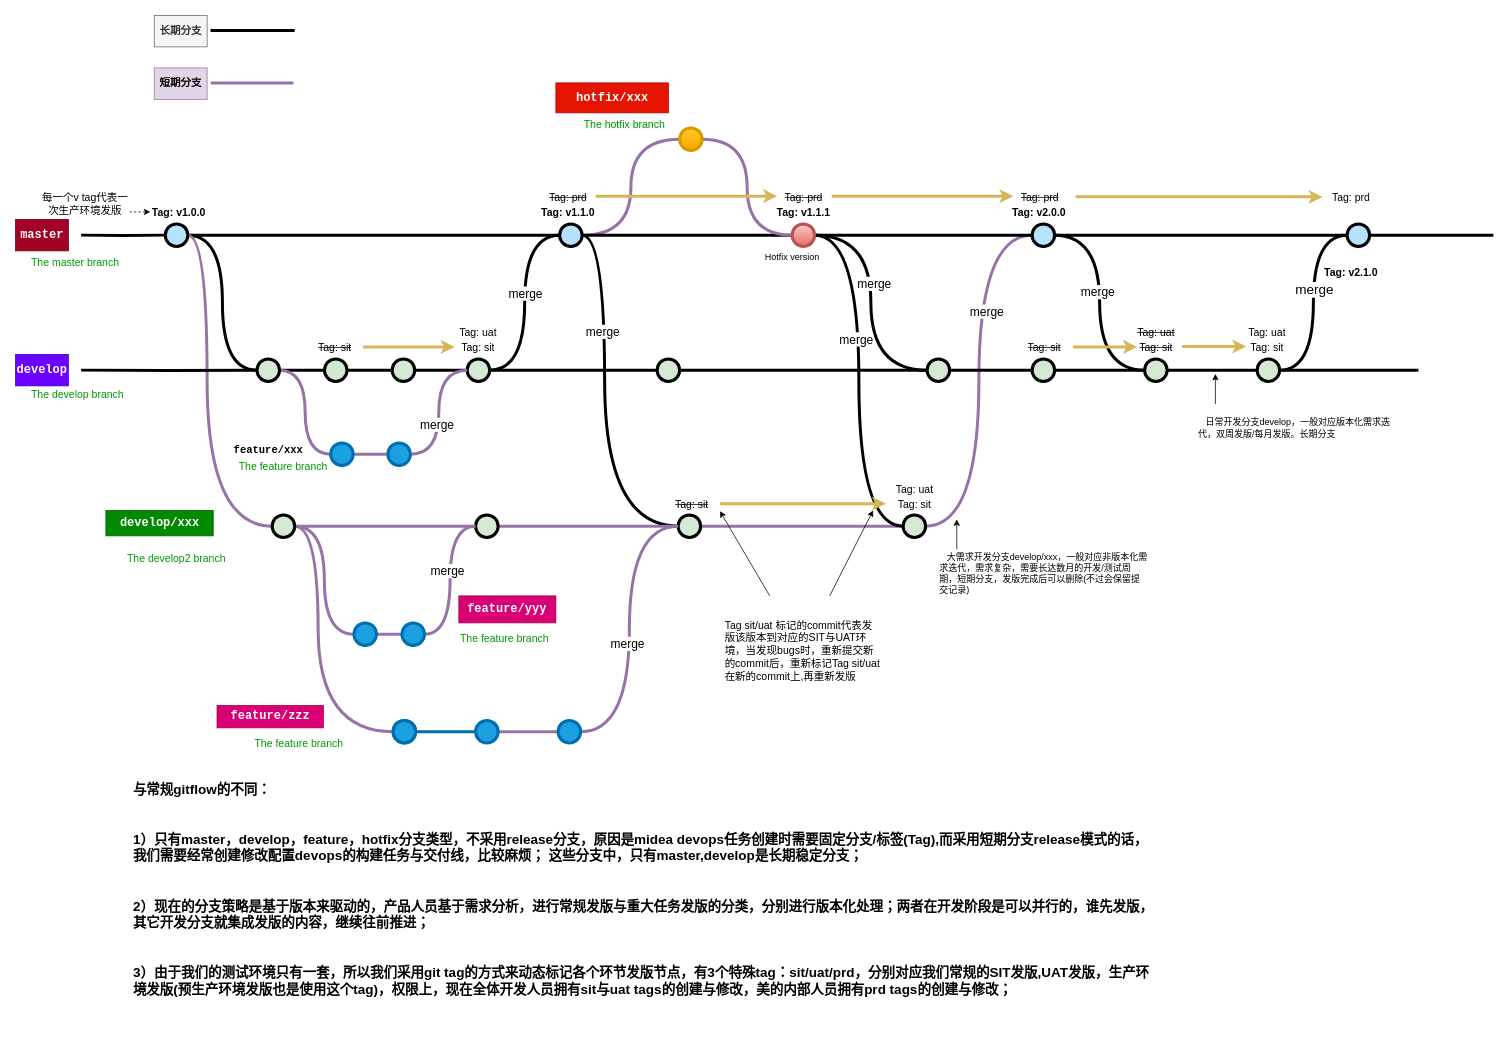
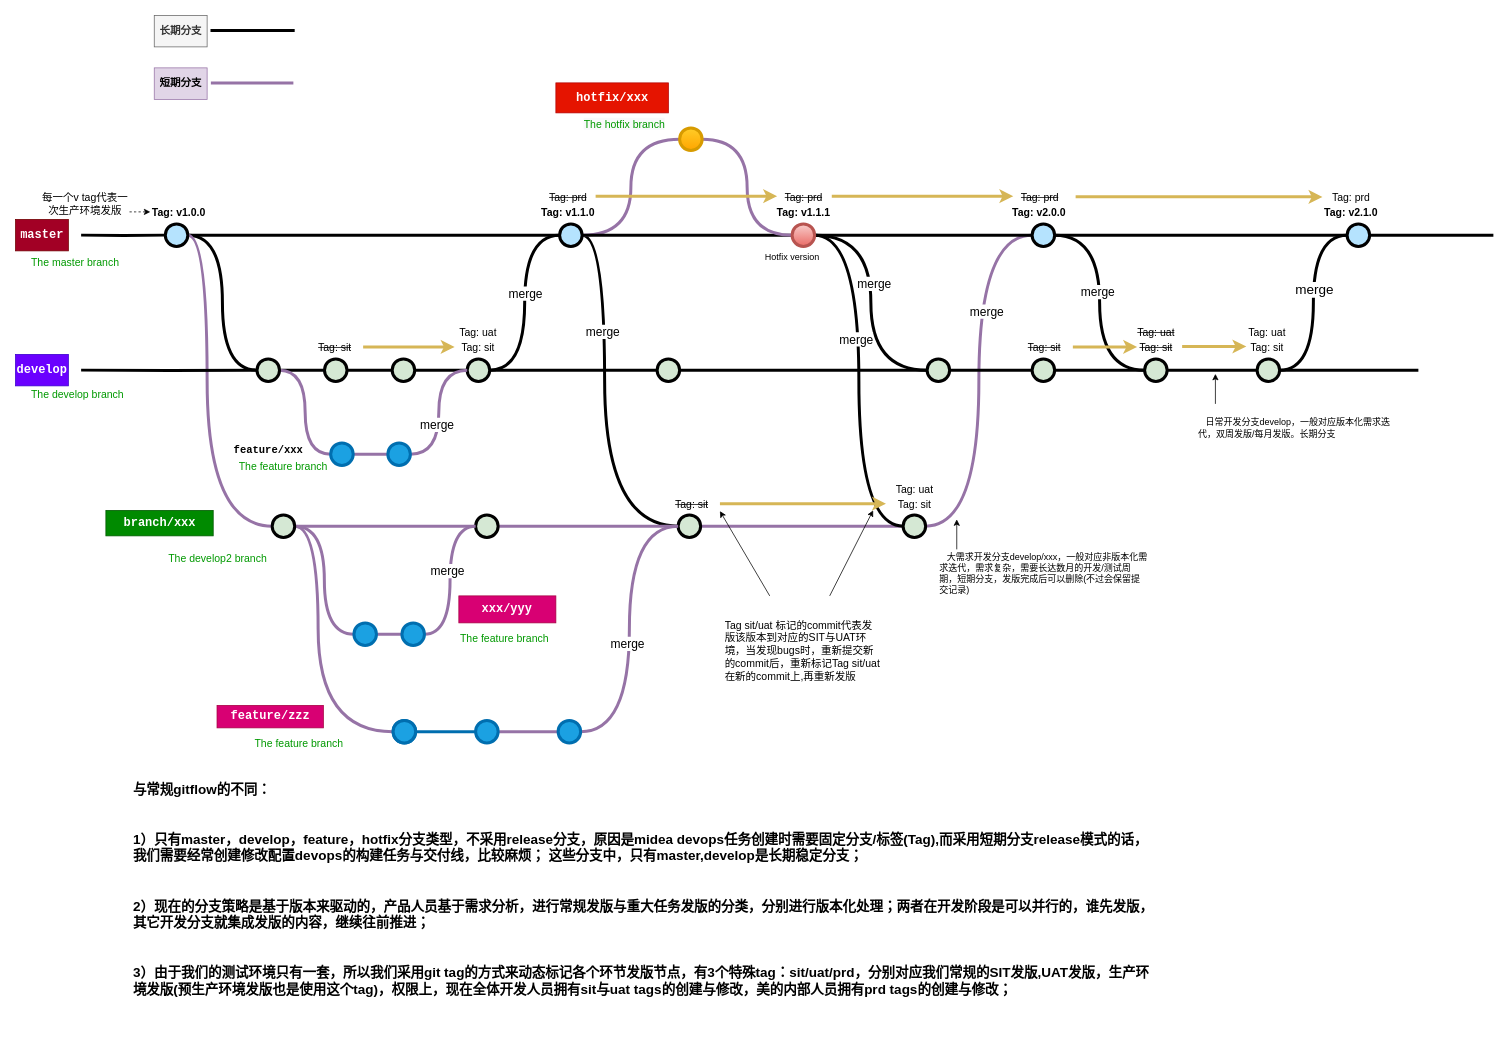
(1351, 272) -> (1351, 212)
(160, 523) -> (160, 523)
(180, 558) -> (222, 558)
(507, 609) -> (507, 609)
